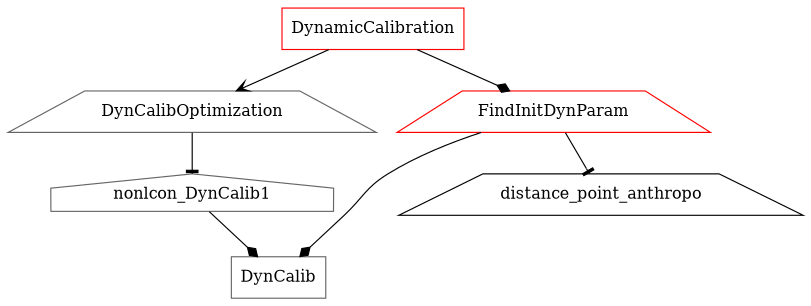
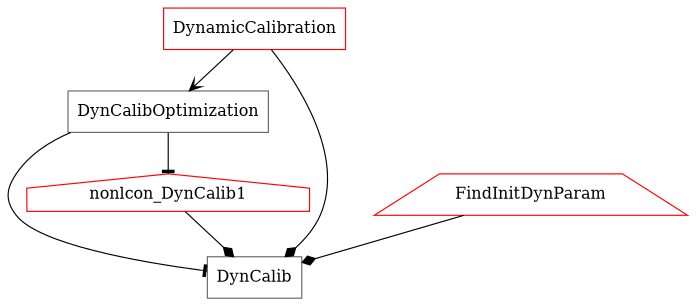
(457, 67) -> (323, 147)
(192, 112) -> (168, 112)
(192, 195) -> (168, 195)
(601, 195) -> none
none -> (50, 237)
